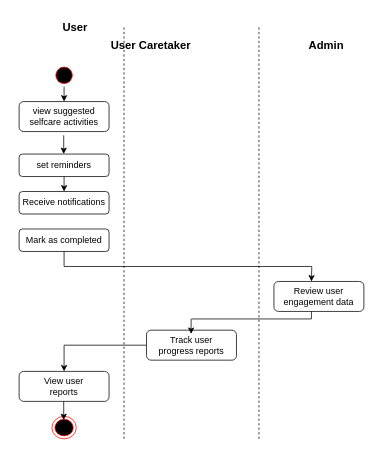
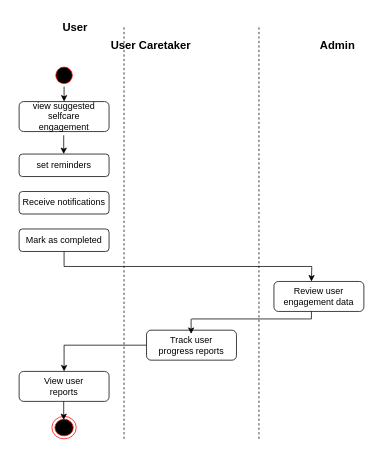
(327, 45) -> (338, 45)
(64, 117) -> (64, 117)
(64, 185) -> none
